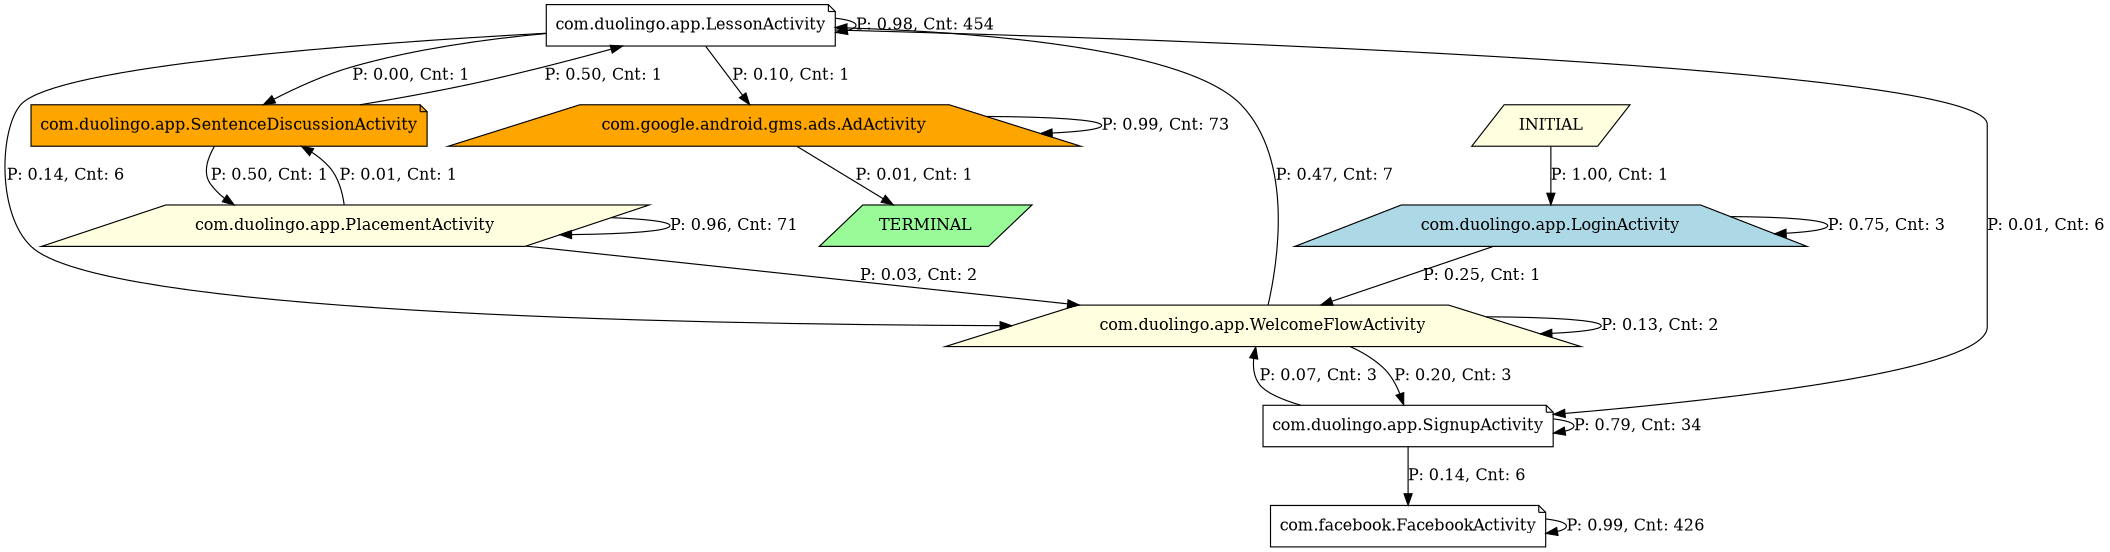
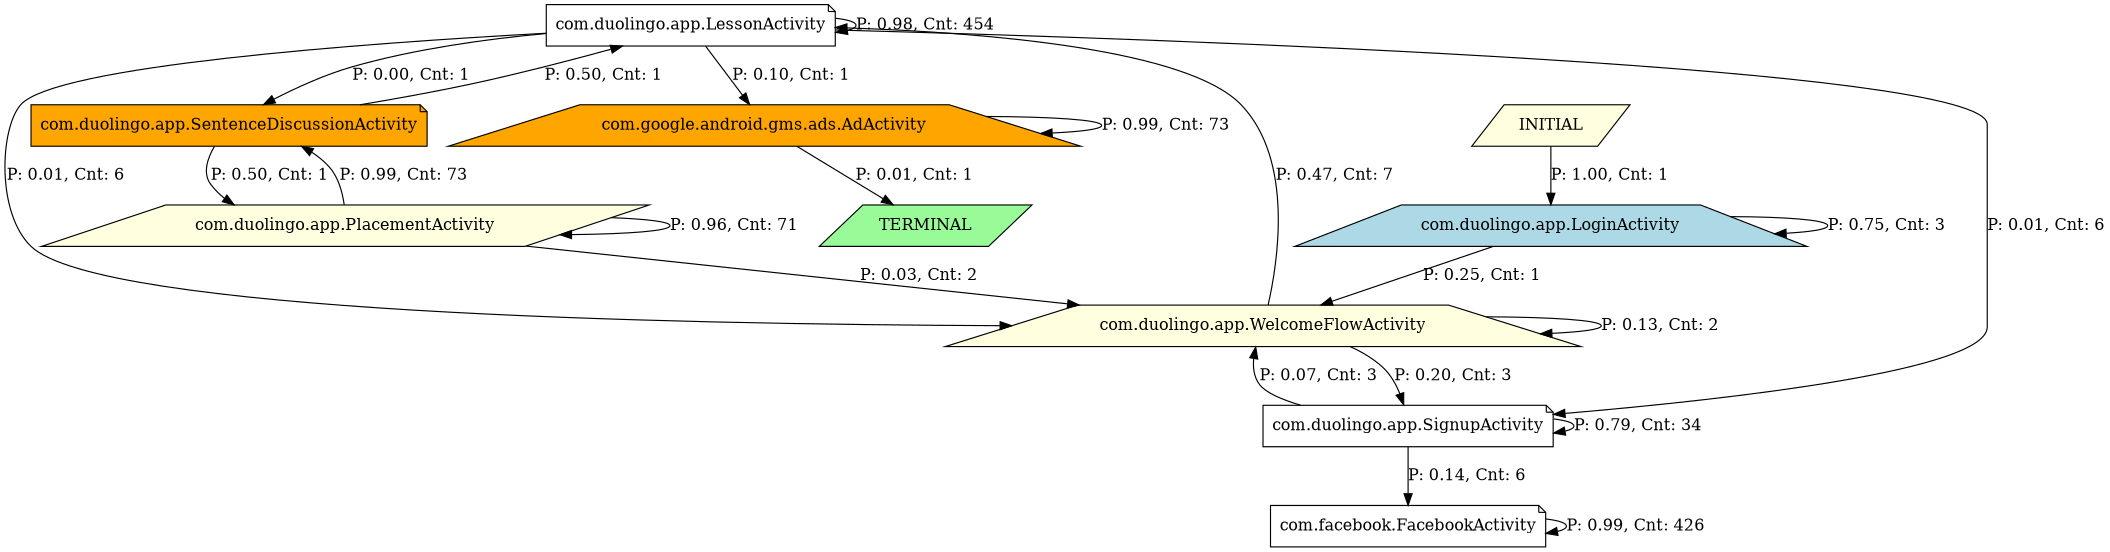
(66, 176) -> (66, 176)
(399, 176) -> (404, 176)
